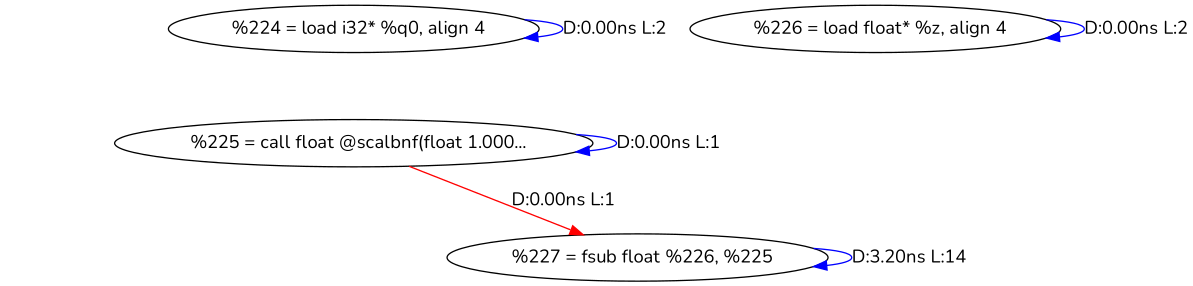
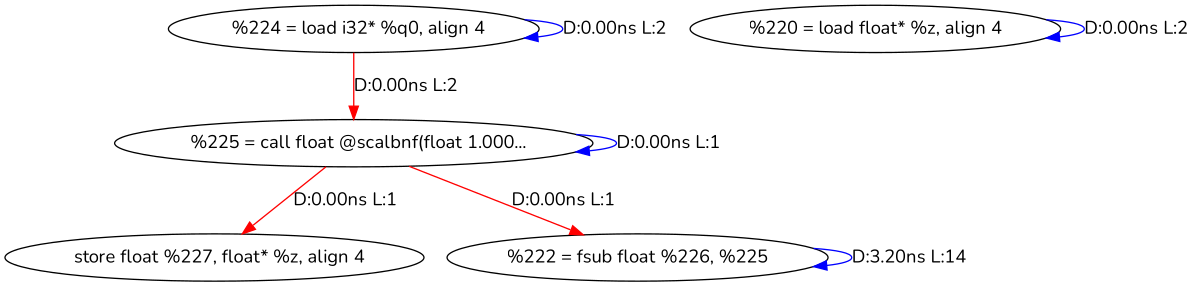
(875, 29) -> (875, 29)
none -> (354, 79)
none -> (214, 258)
(638, 258) -> (638, 258)
